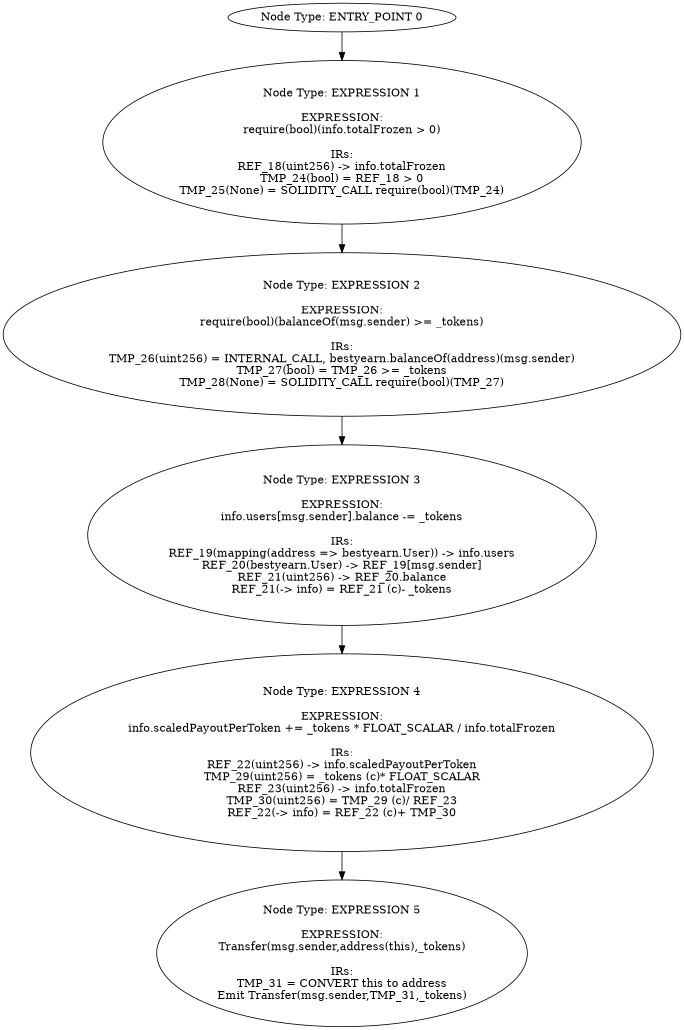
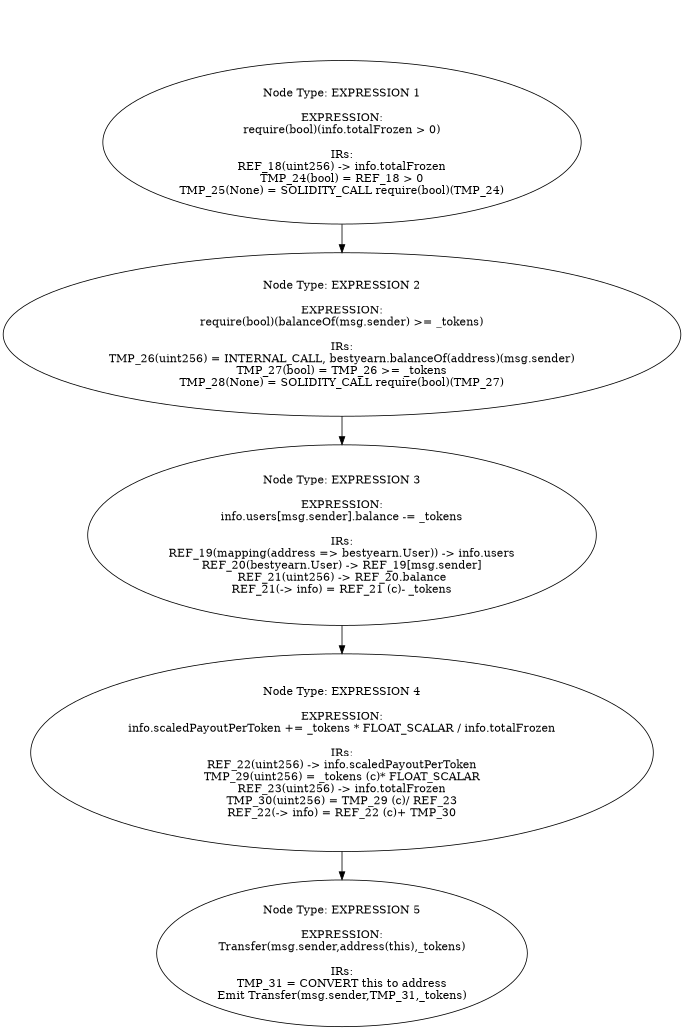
(342, 18) -> none
